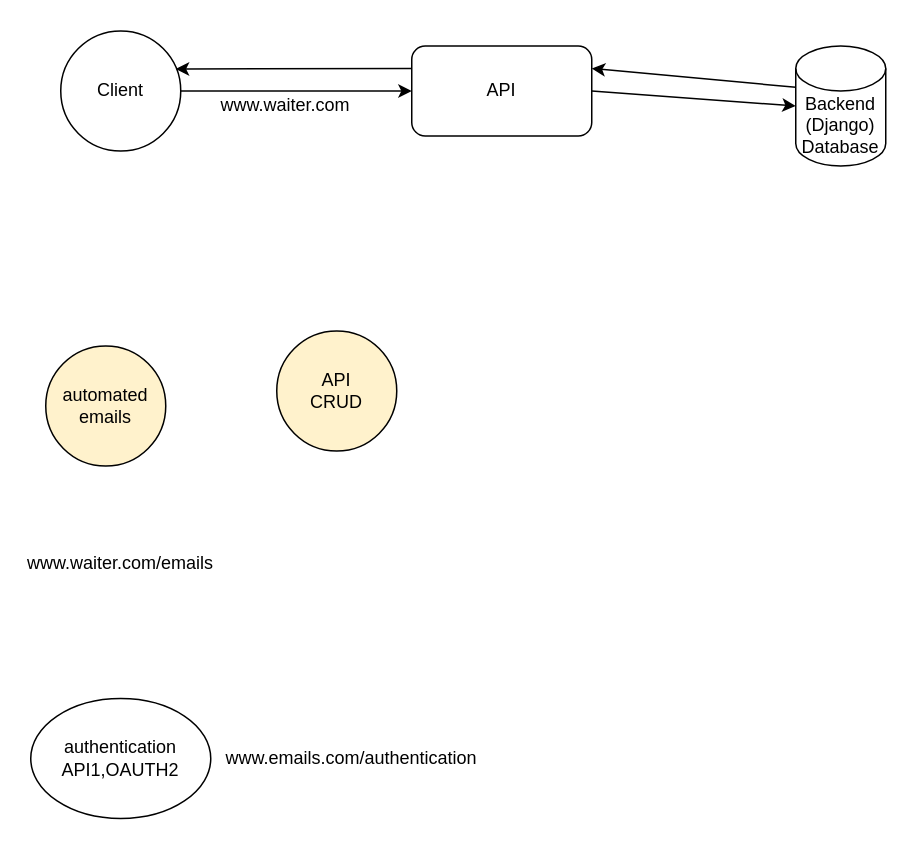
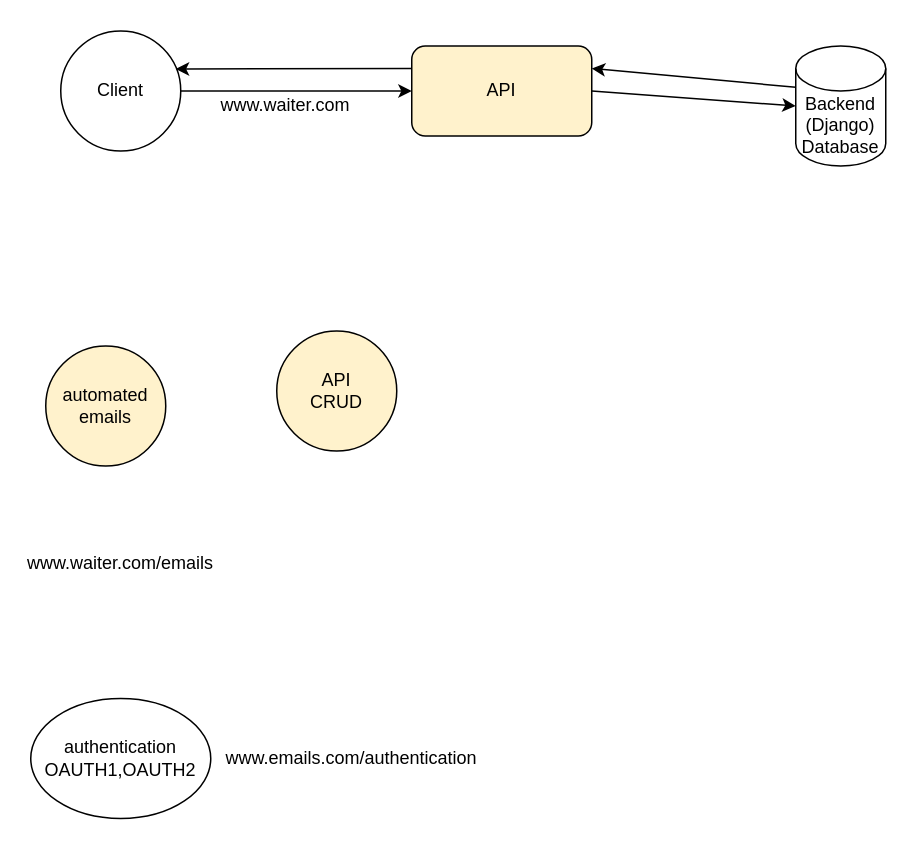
(502, 91) -> (502, 91)
(121, 758) -> (121, 758)
